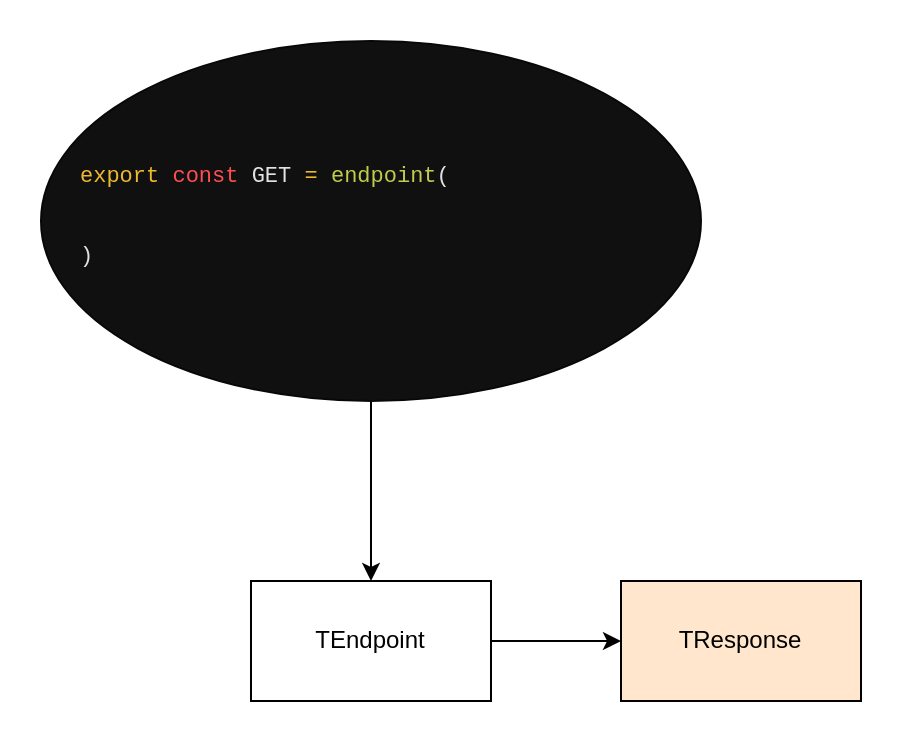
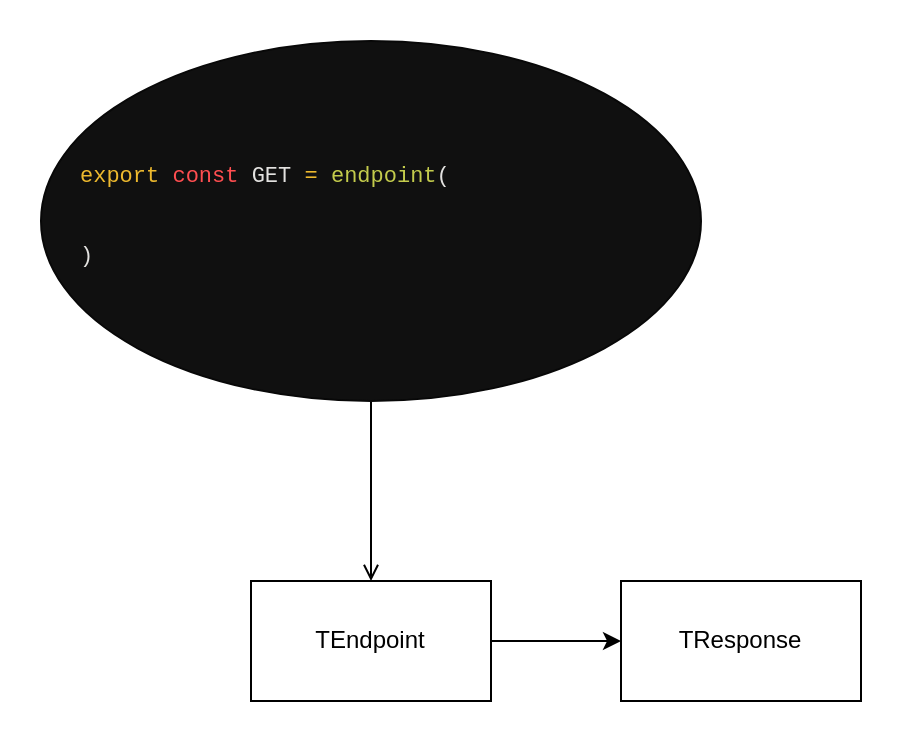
(371, 566) -> (371, 568)
(741, 641) -> (741, 641)
